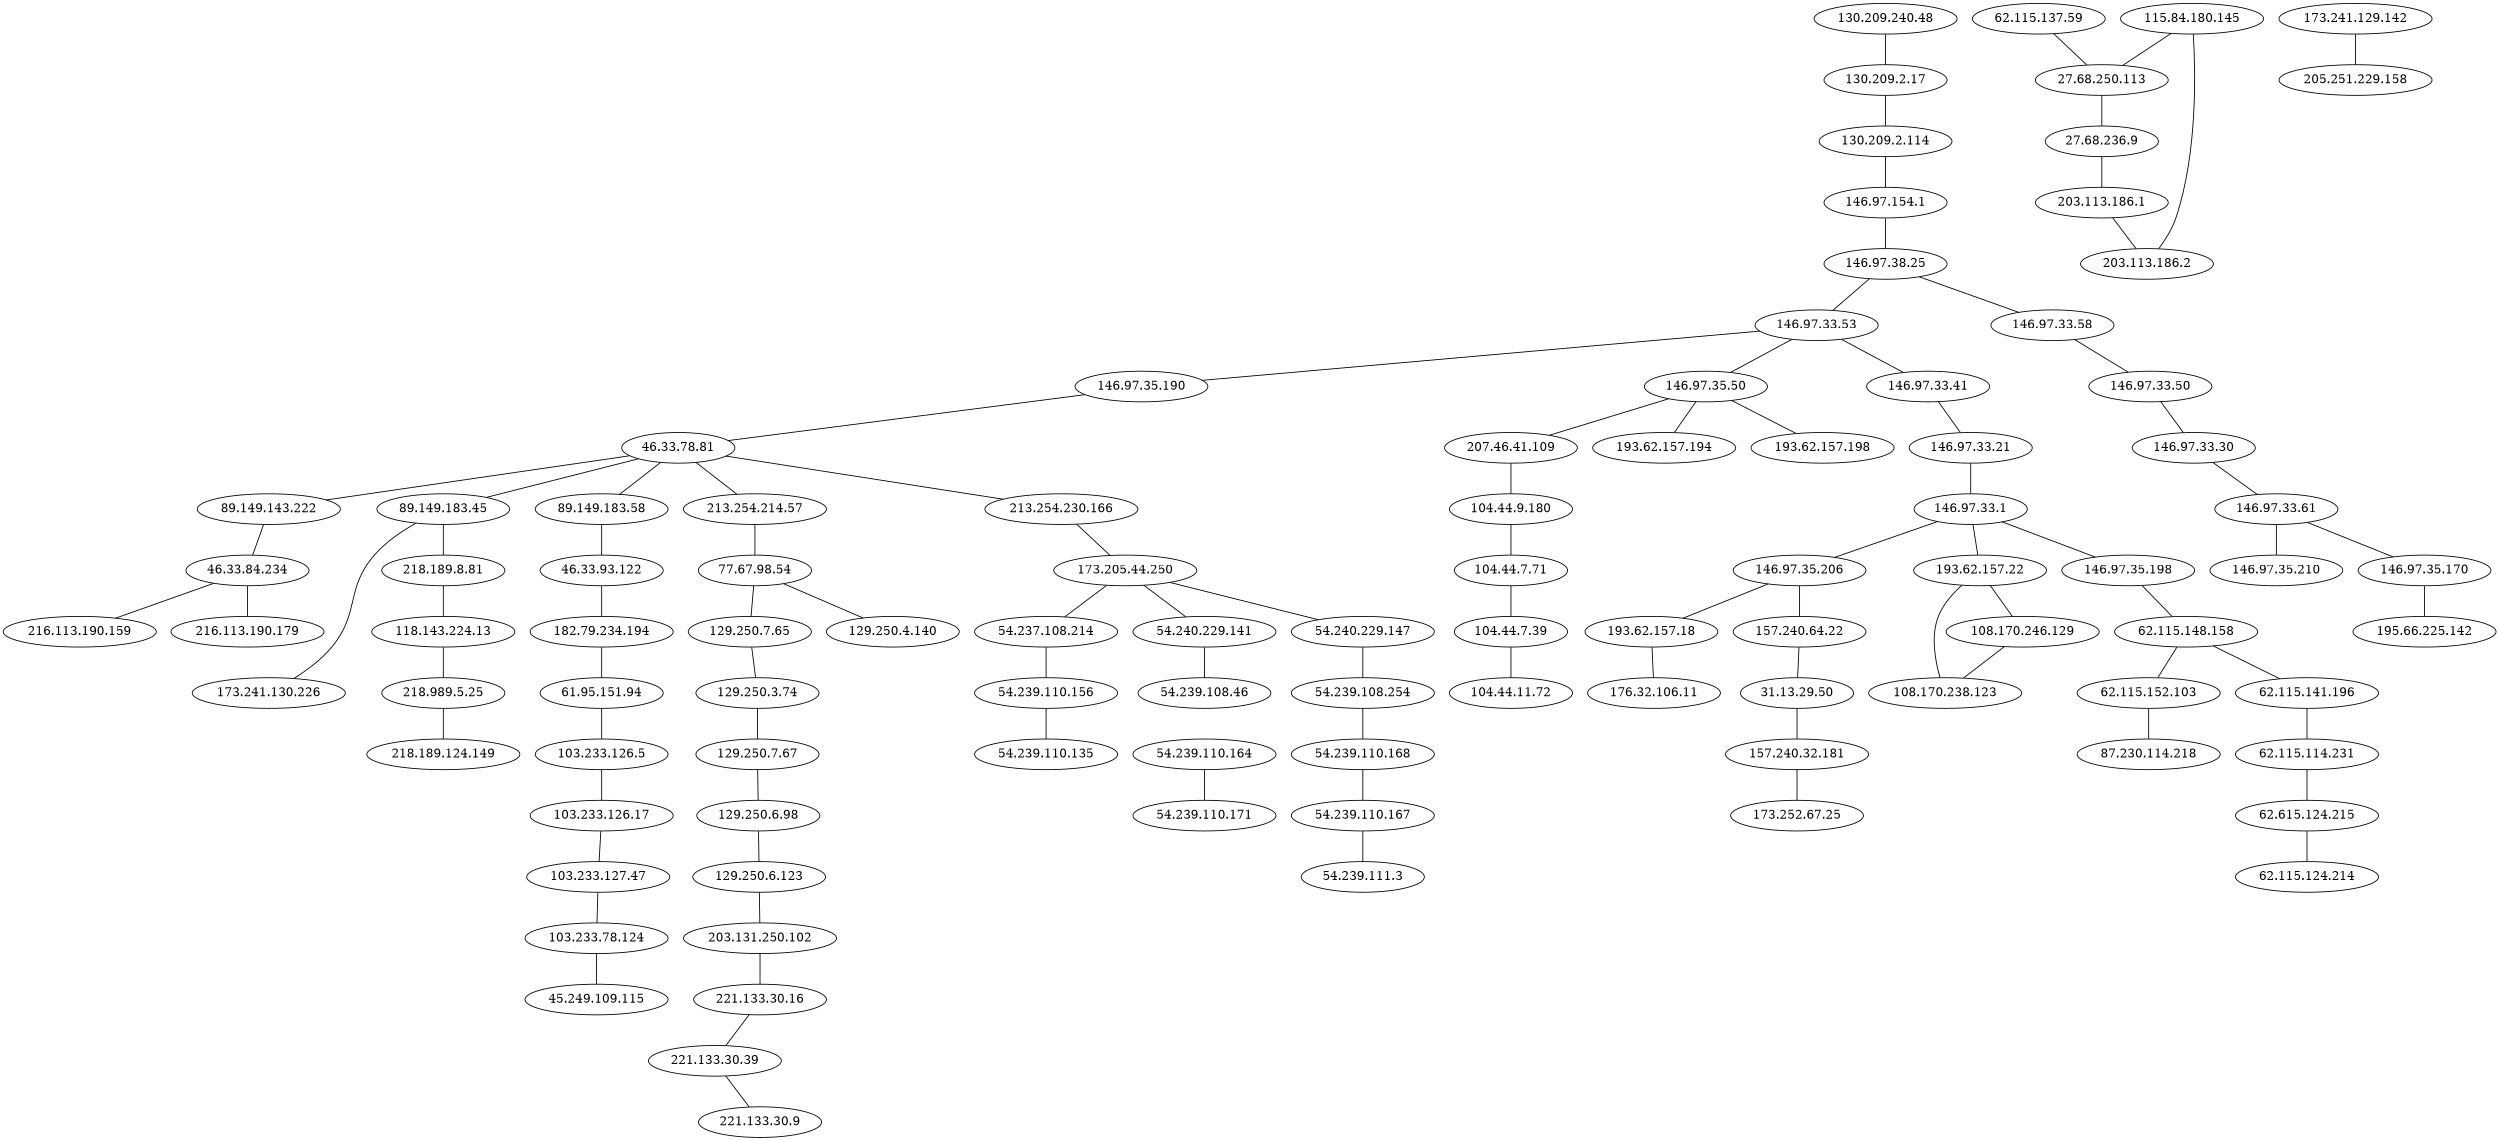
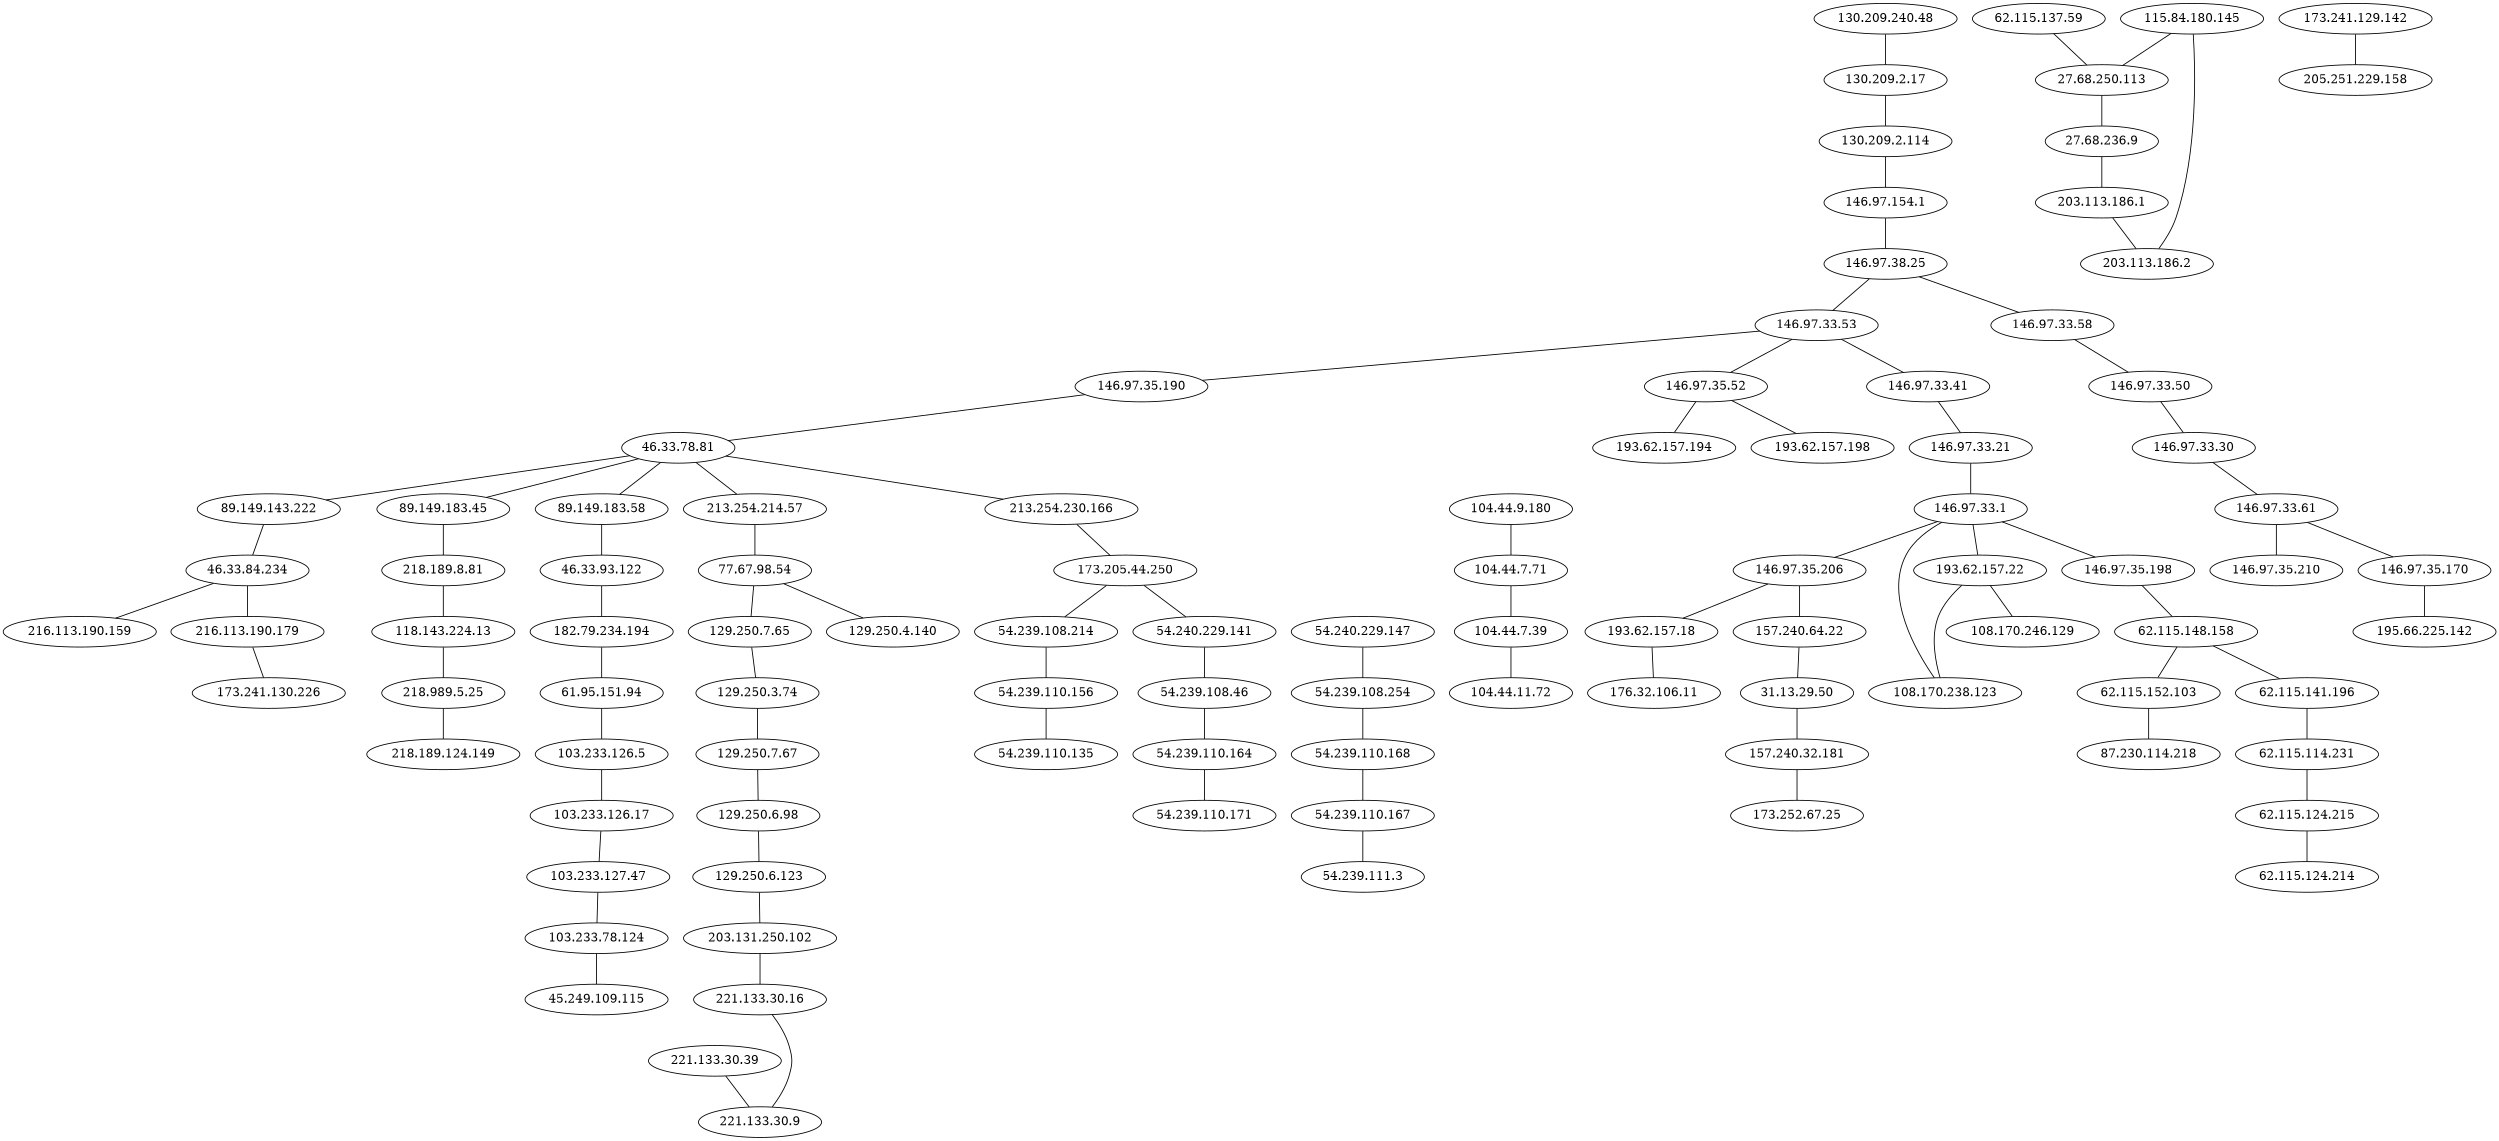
(1706, 387) -> (1706, 387)
(1511, 448) -> none
(353, 599) -> (258, 662)
(1244, 601) -> none
(1046, 632) -> (1046, 632)
(1984, 662) -> (1900, 595)
none -> (1204, 724)
(2307, 816) -> (2307, 816)
(737, 1030) -> (792, 1061)
